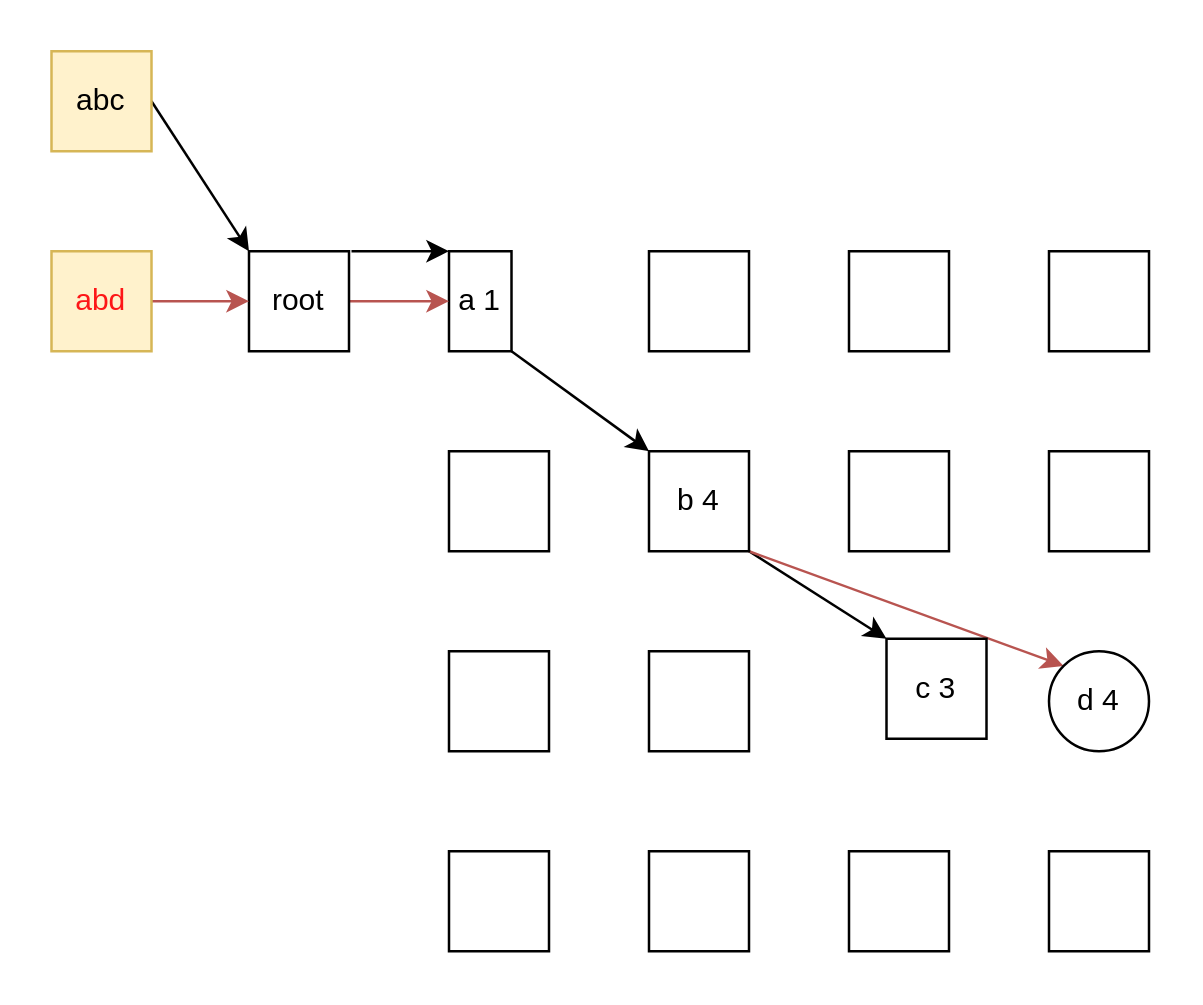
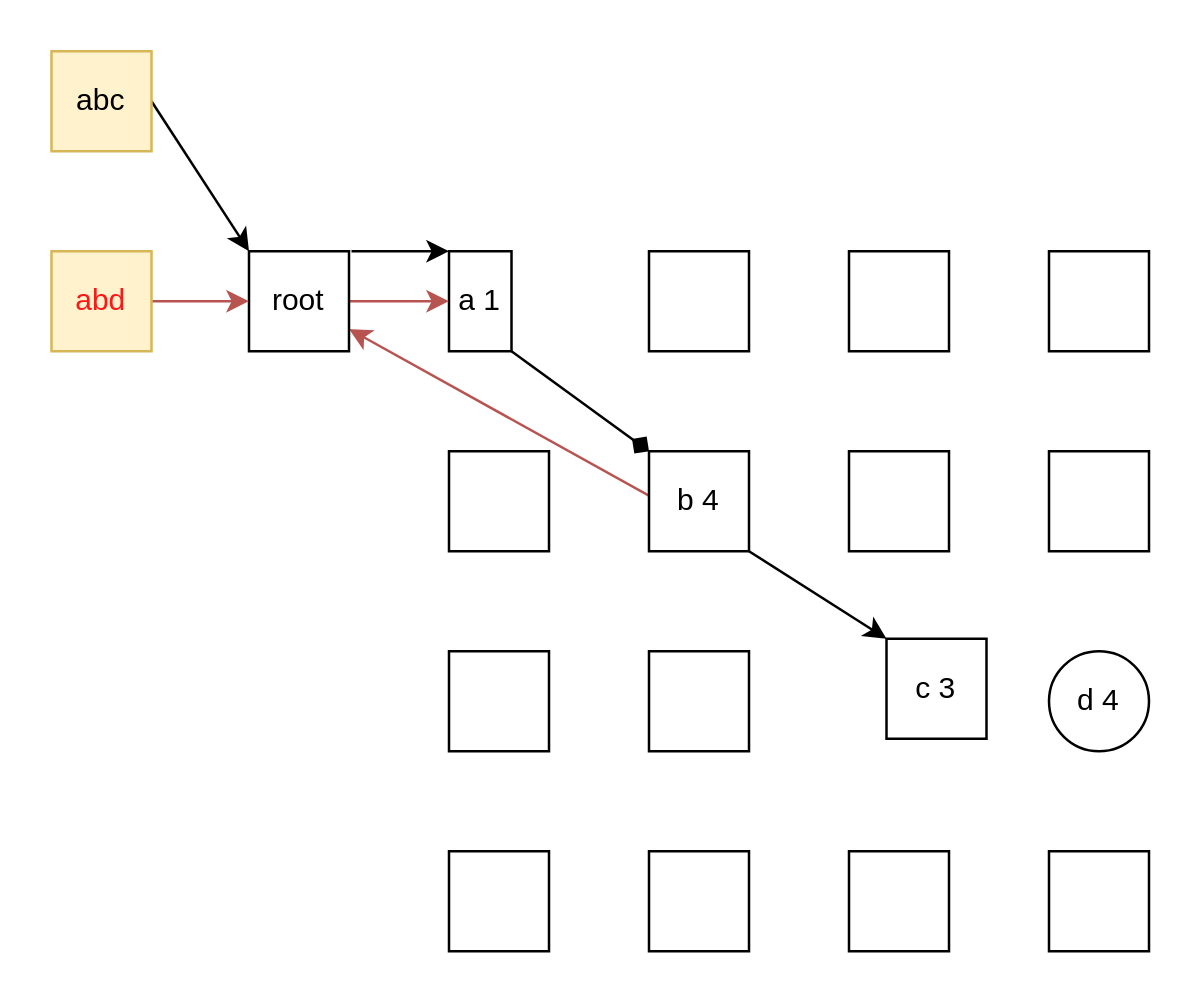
(633, 440) -> (632, 439)
(906, 609) -> (506, 417)
